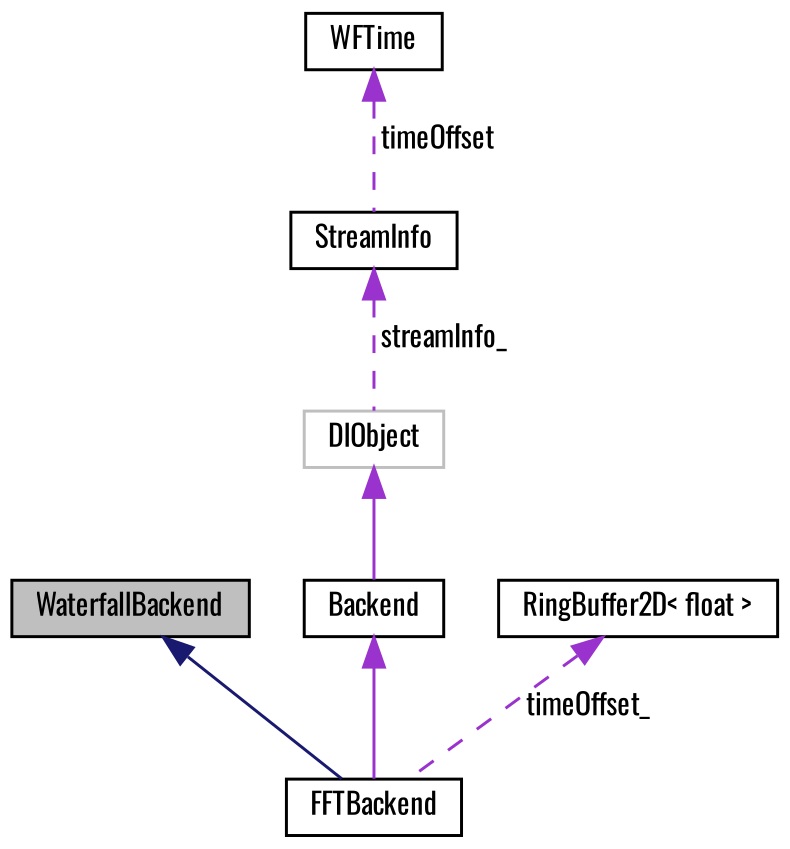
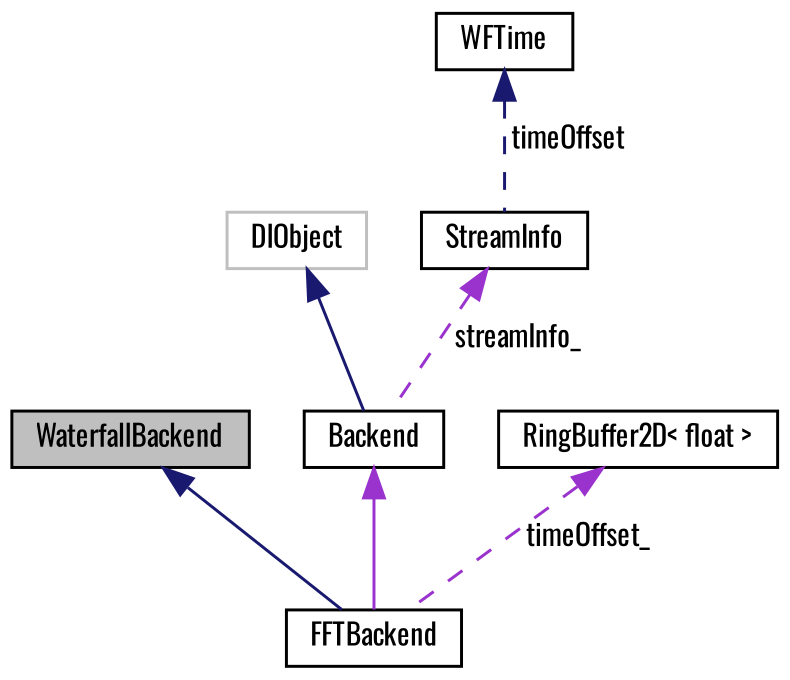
(374, 156) -> (505, 156)
(374, 355) -> (431, 352)
(374, 539) -> (341, 354)
